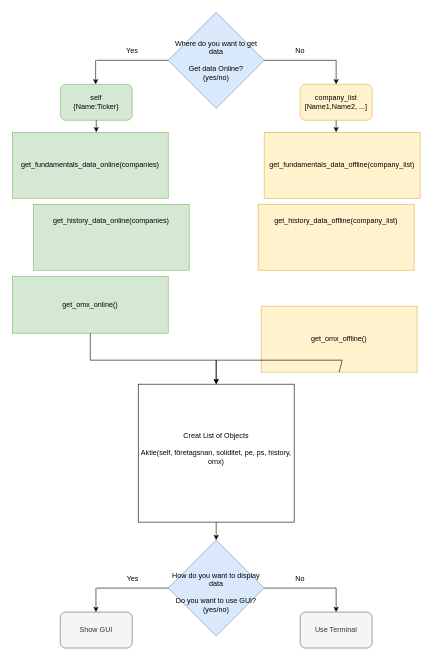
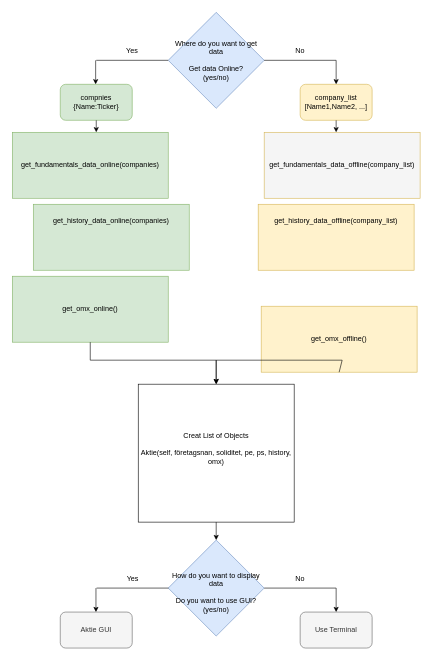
(96, 102) -> (96, 102)
(342, 165) -> (342, 165)
(90, 305) -> (90, 309)
(96, 630) -> (96, 630)
